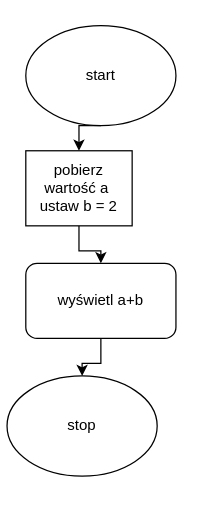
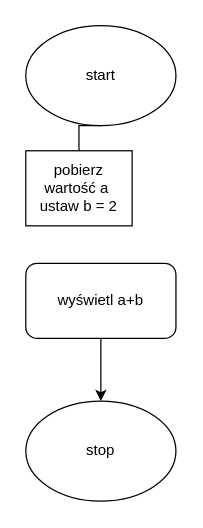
(79, 141) -> (79, 144)
(79, 251) -> none
(82, 426) -> (101, 451)
